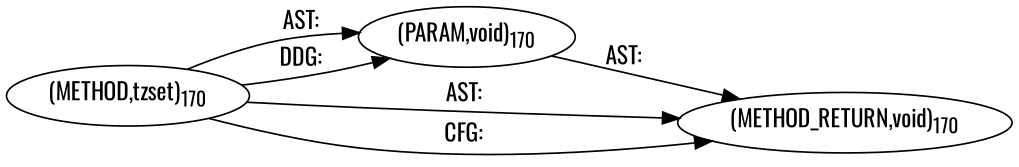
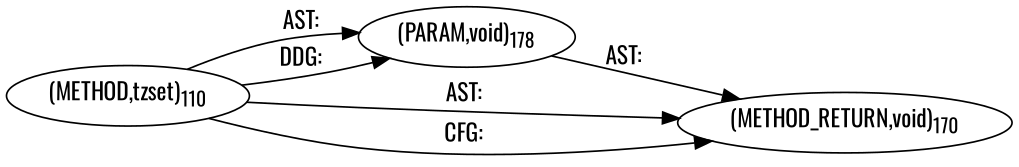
(523, 34) -> (523, 34)
(194, 93) -> (194, 93)
